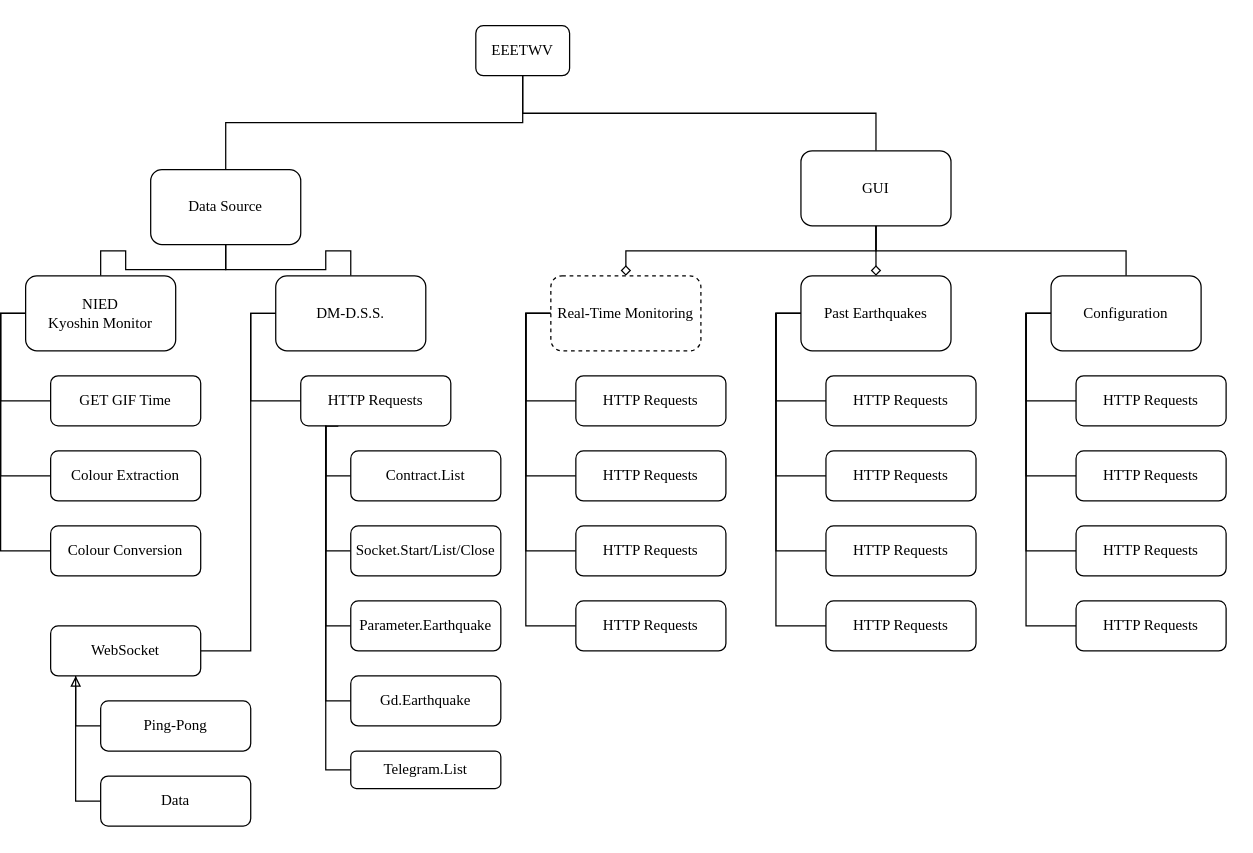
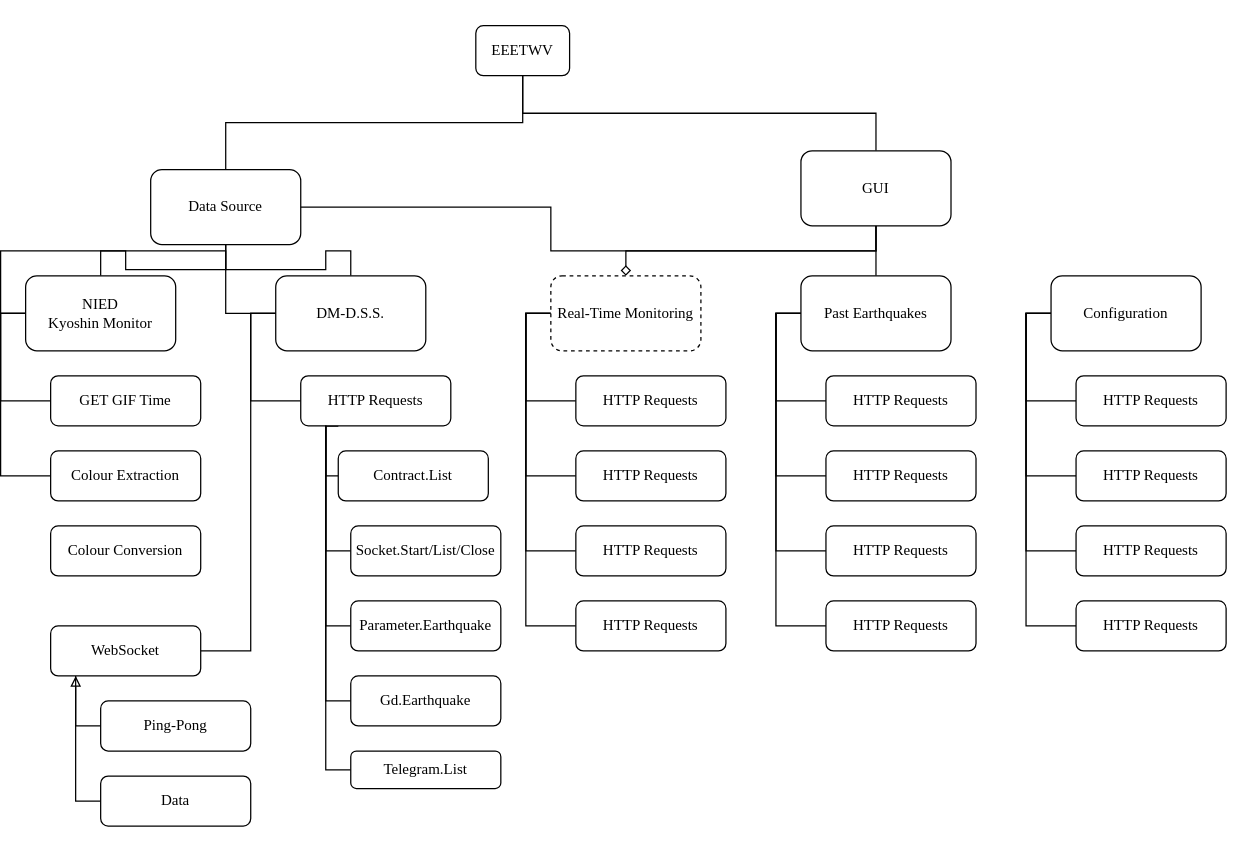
(1014, 251) -> (484, 207)
(876, 265) -> (876, 270)
(426, 476) -> (413, 476)
(1, 540) -> (20, 251)
